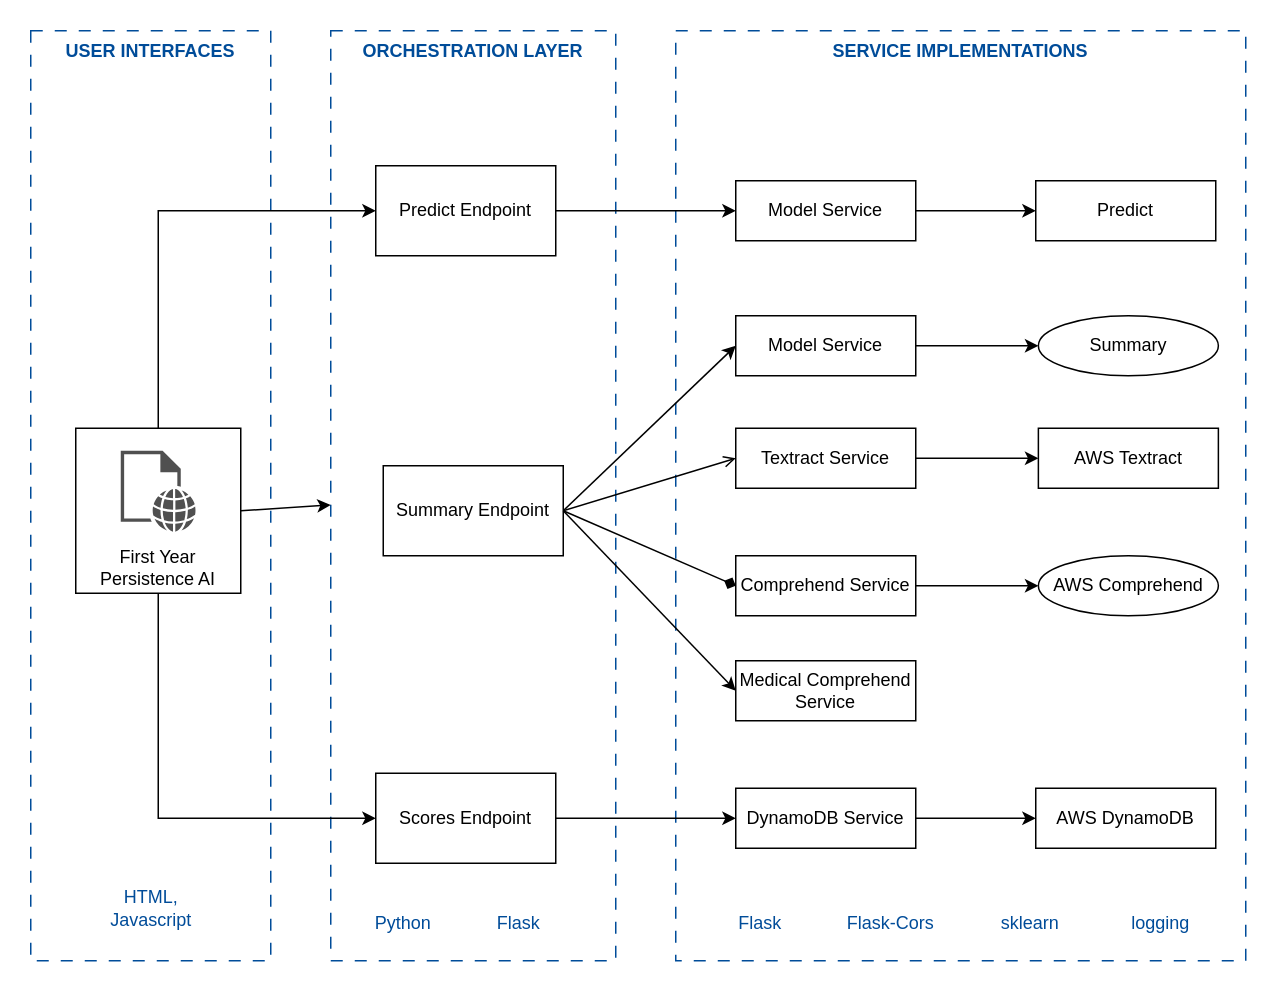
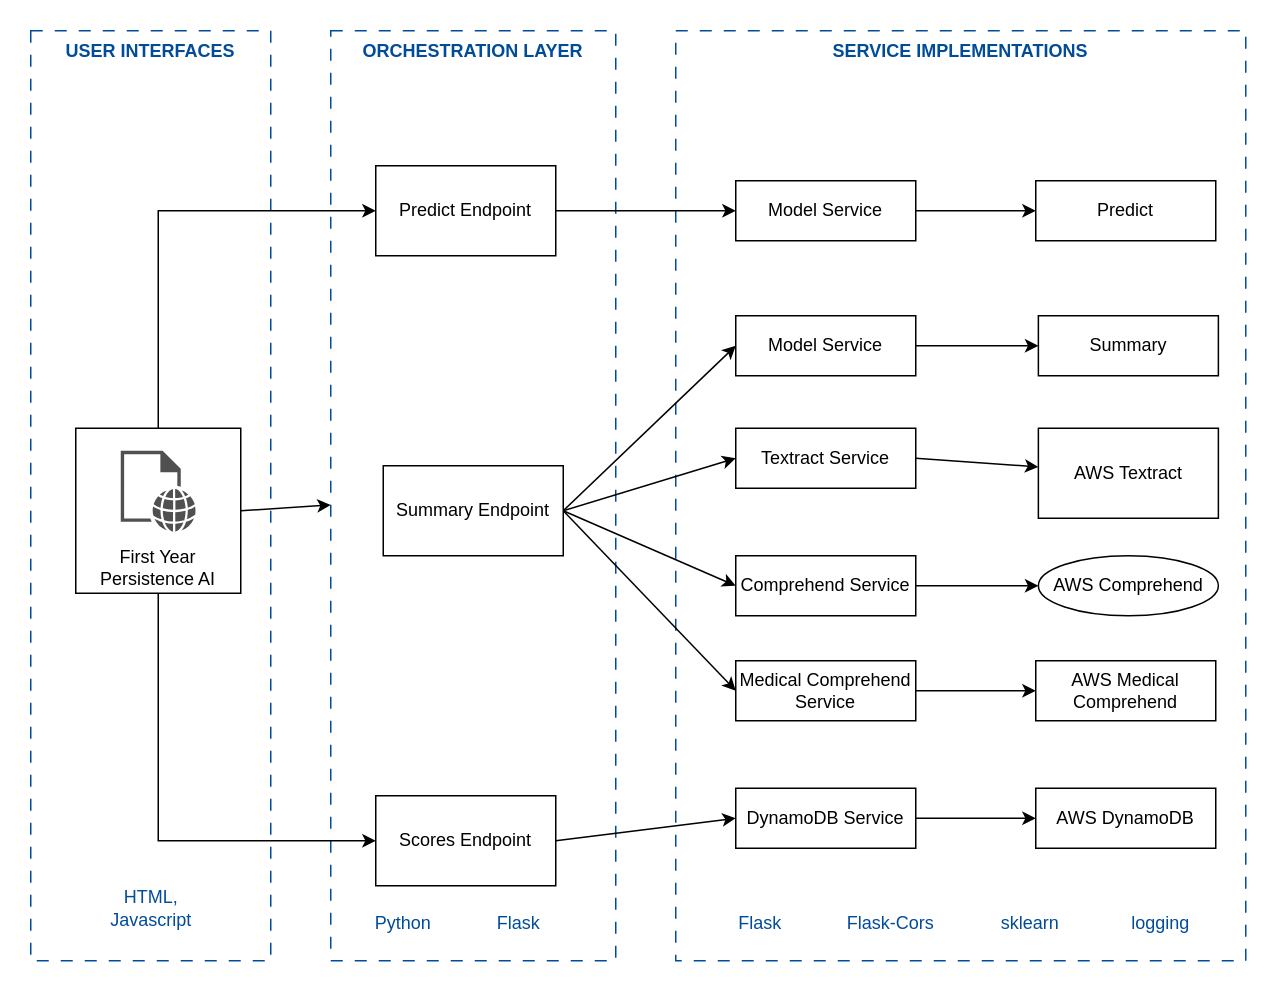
(1128, 346) -> (1128, 346)
(1128, 458) -> (1128, 473)
(727, 461) -> (725, 462)
(724, 581) -> (725, 581)
none -> (971, 691)
none -> (1126, 691)
(466, 818) -> (466, 841)
